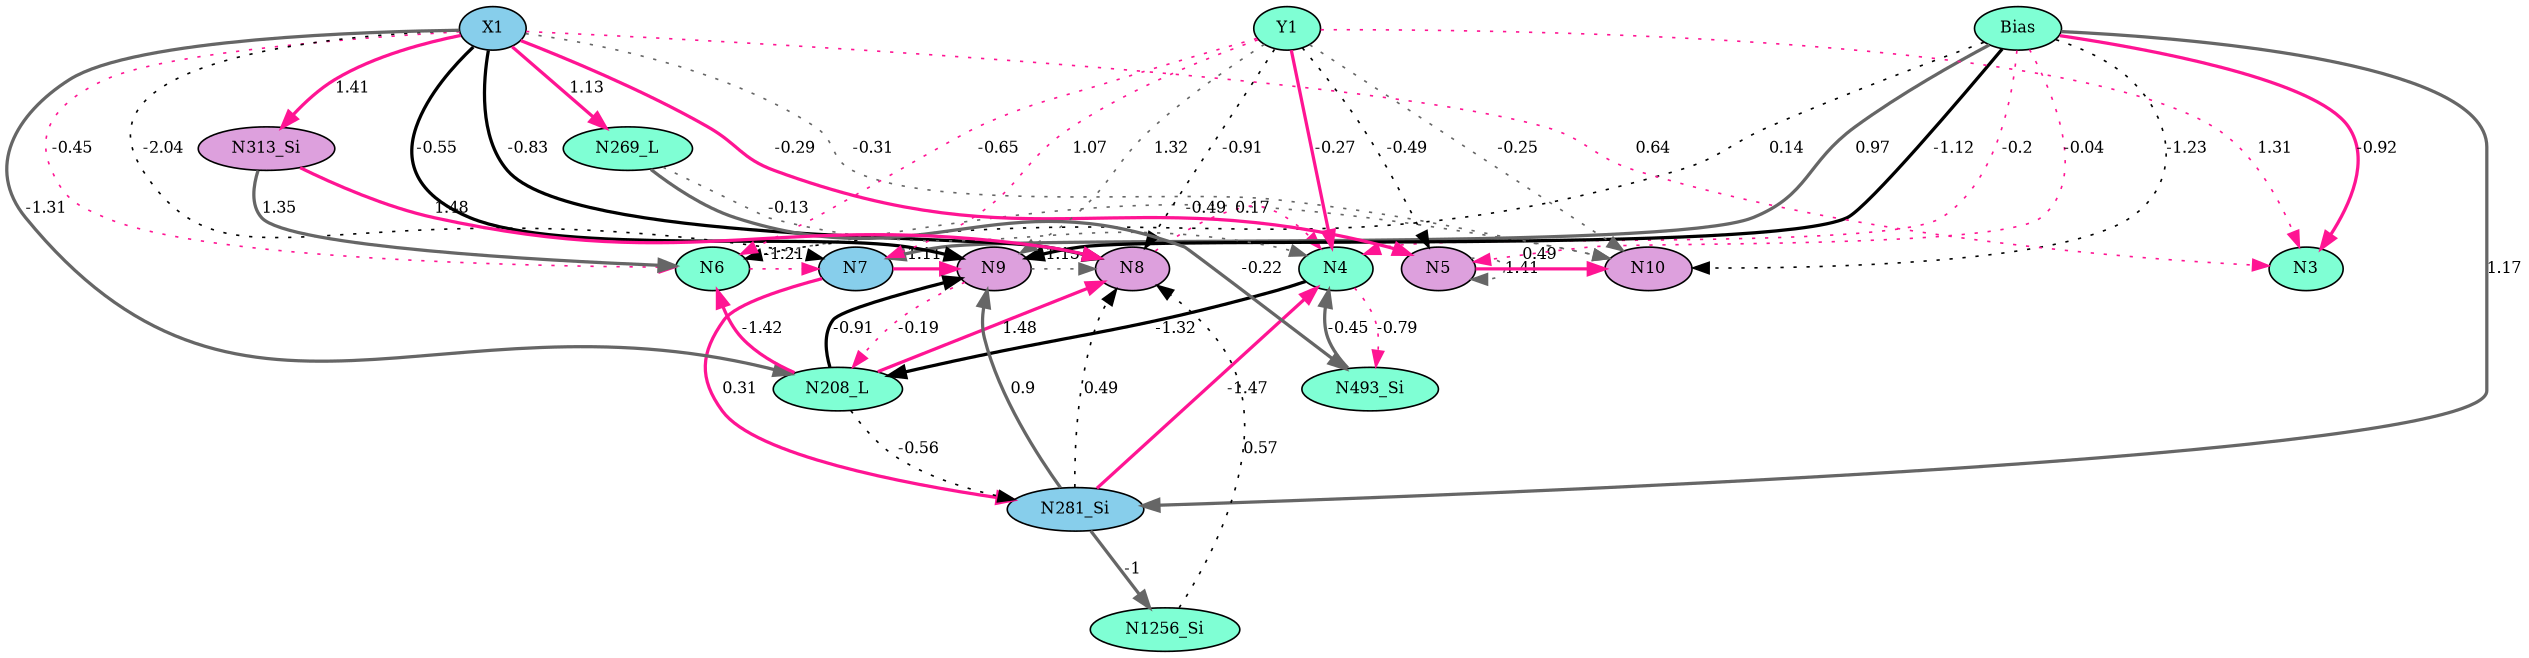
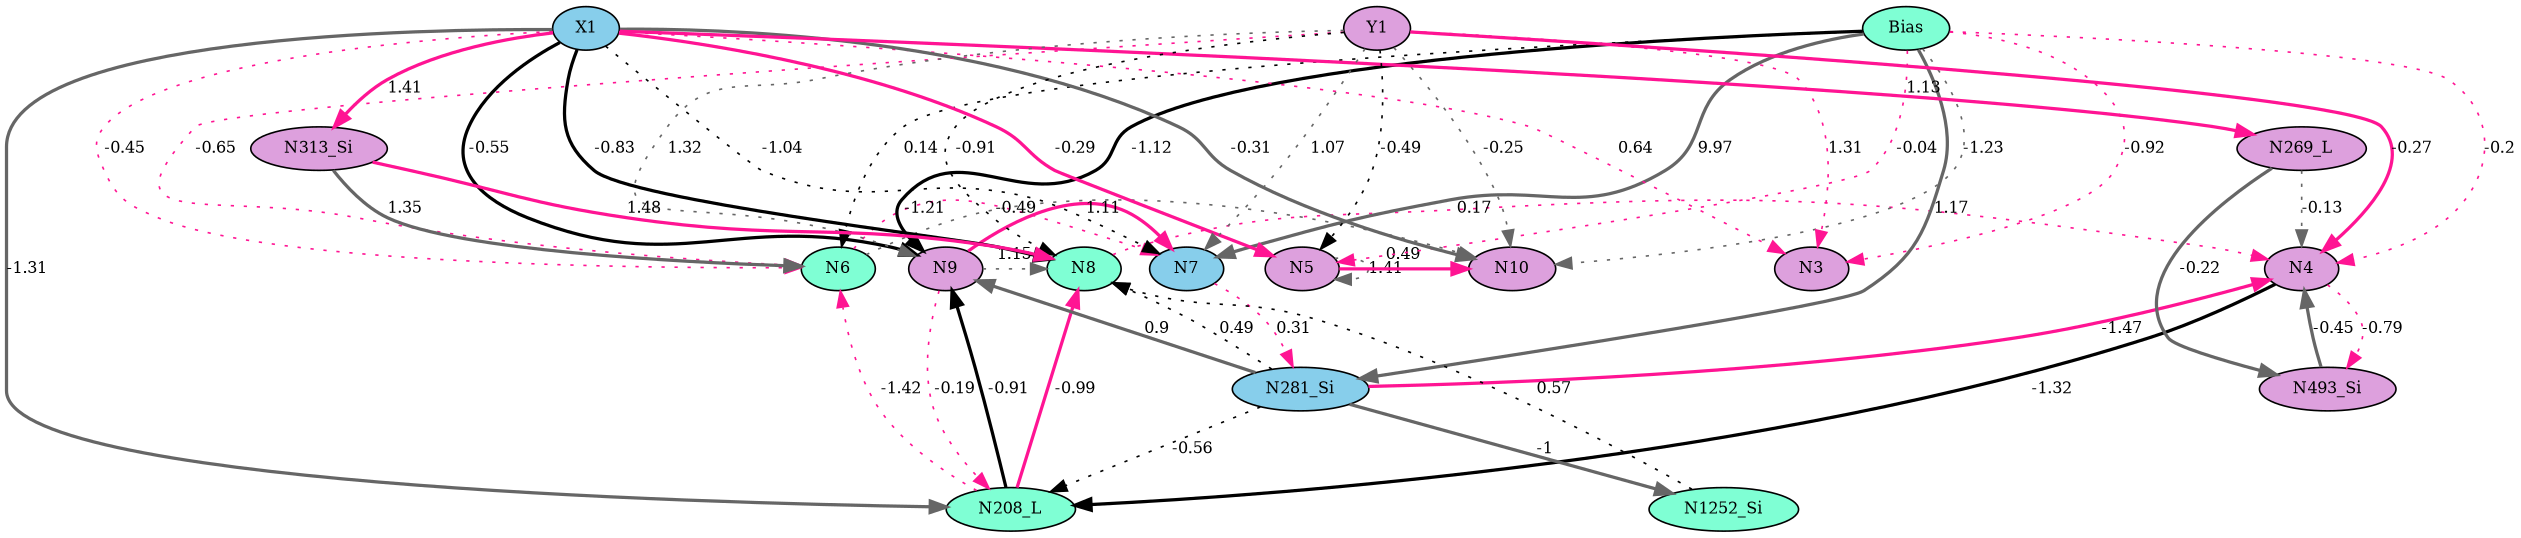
(1287, 28) -> (1377, 28)
(2266, 81) -> (2109, 176)
(1069, 129) -> (1296, 147)
(163, 149) -> (782, 149)
(628, 149) -> (2302, 149)
(1873, 149) -> (1716, 149)
(1042, 196) -> (1014, 71)
(2077, 238) -> (1835, 225)
(917, 269) -> (1063, 206)
(1133, 269) -> (1084, 269)
(1336, 269) -> (2302, 269)
(2306, 269) -> (1812, 269)
(1020, 329) -> (1075, 389)
(751, 347) -> (885, 417)
(1370, 389) -> (2328, 389)
(756, 436) -> (1263, 319)
(916, 468) -> (1163, 446)
(1165, 630) -> (1724, 509)
